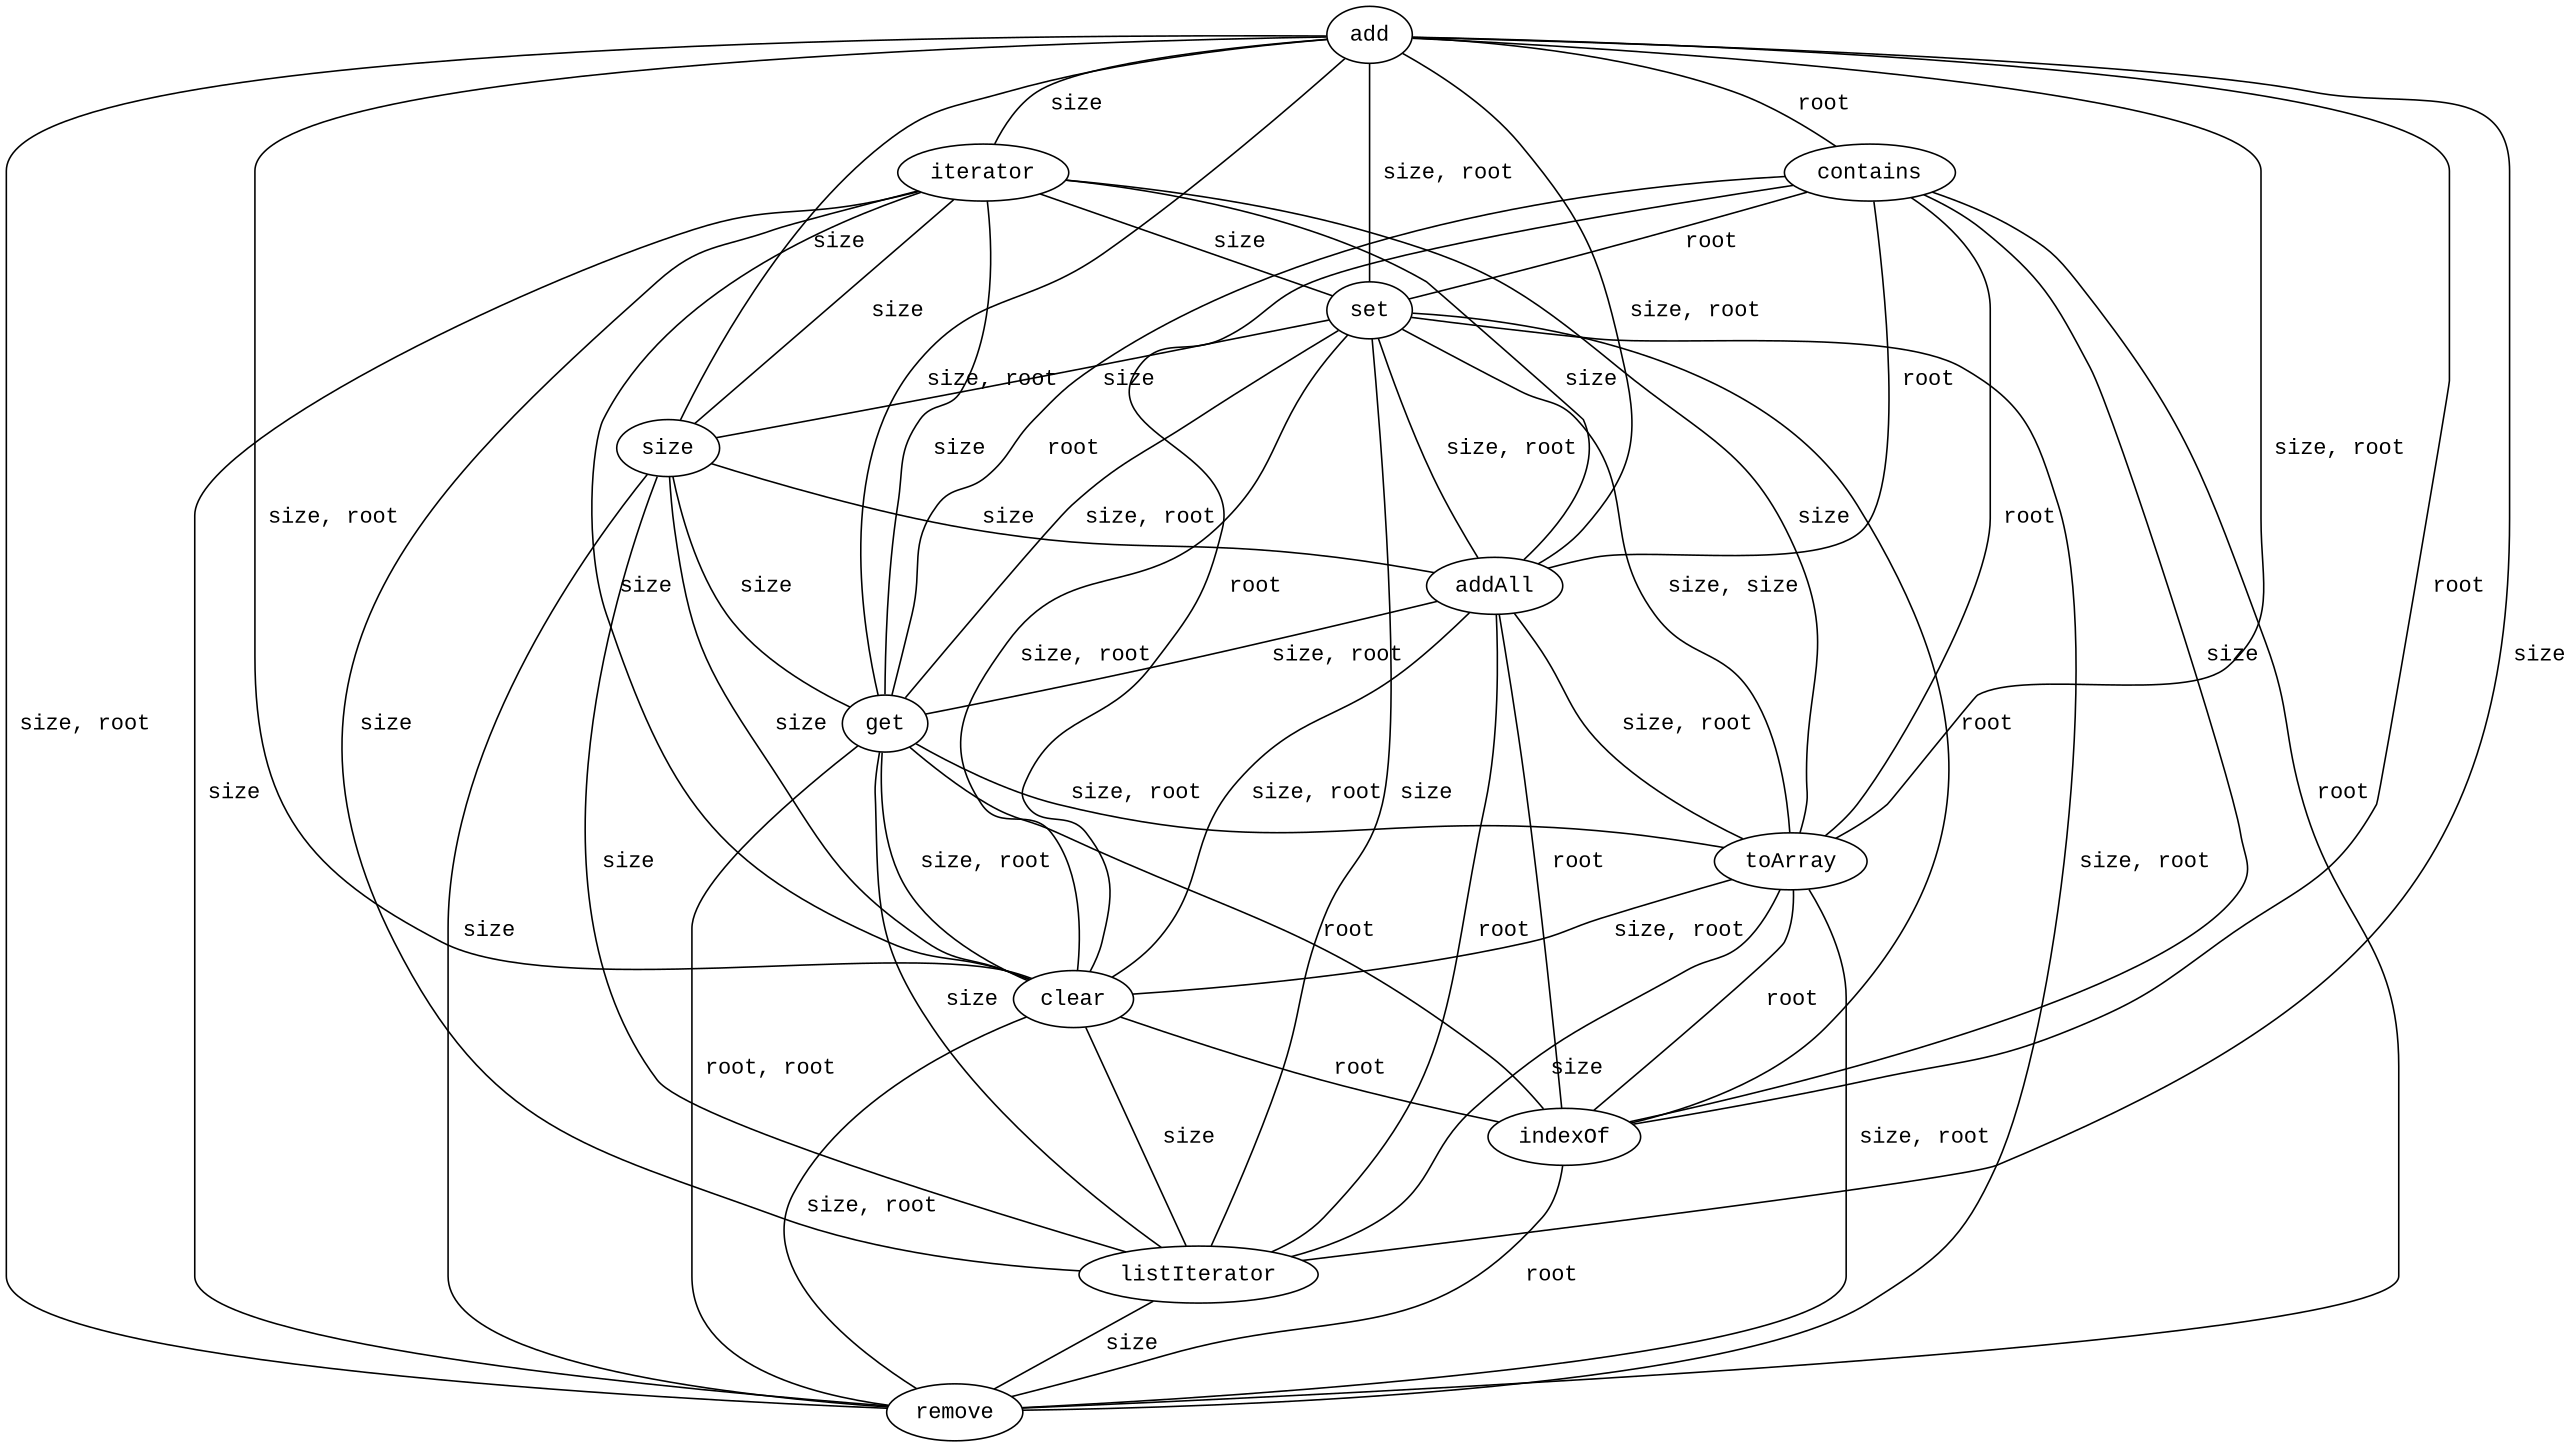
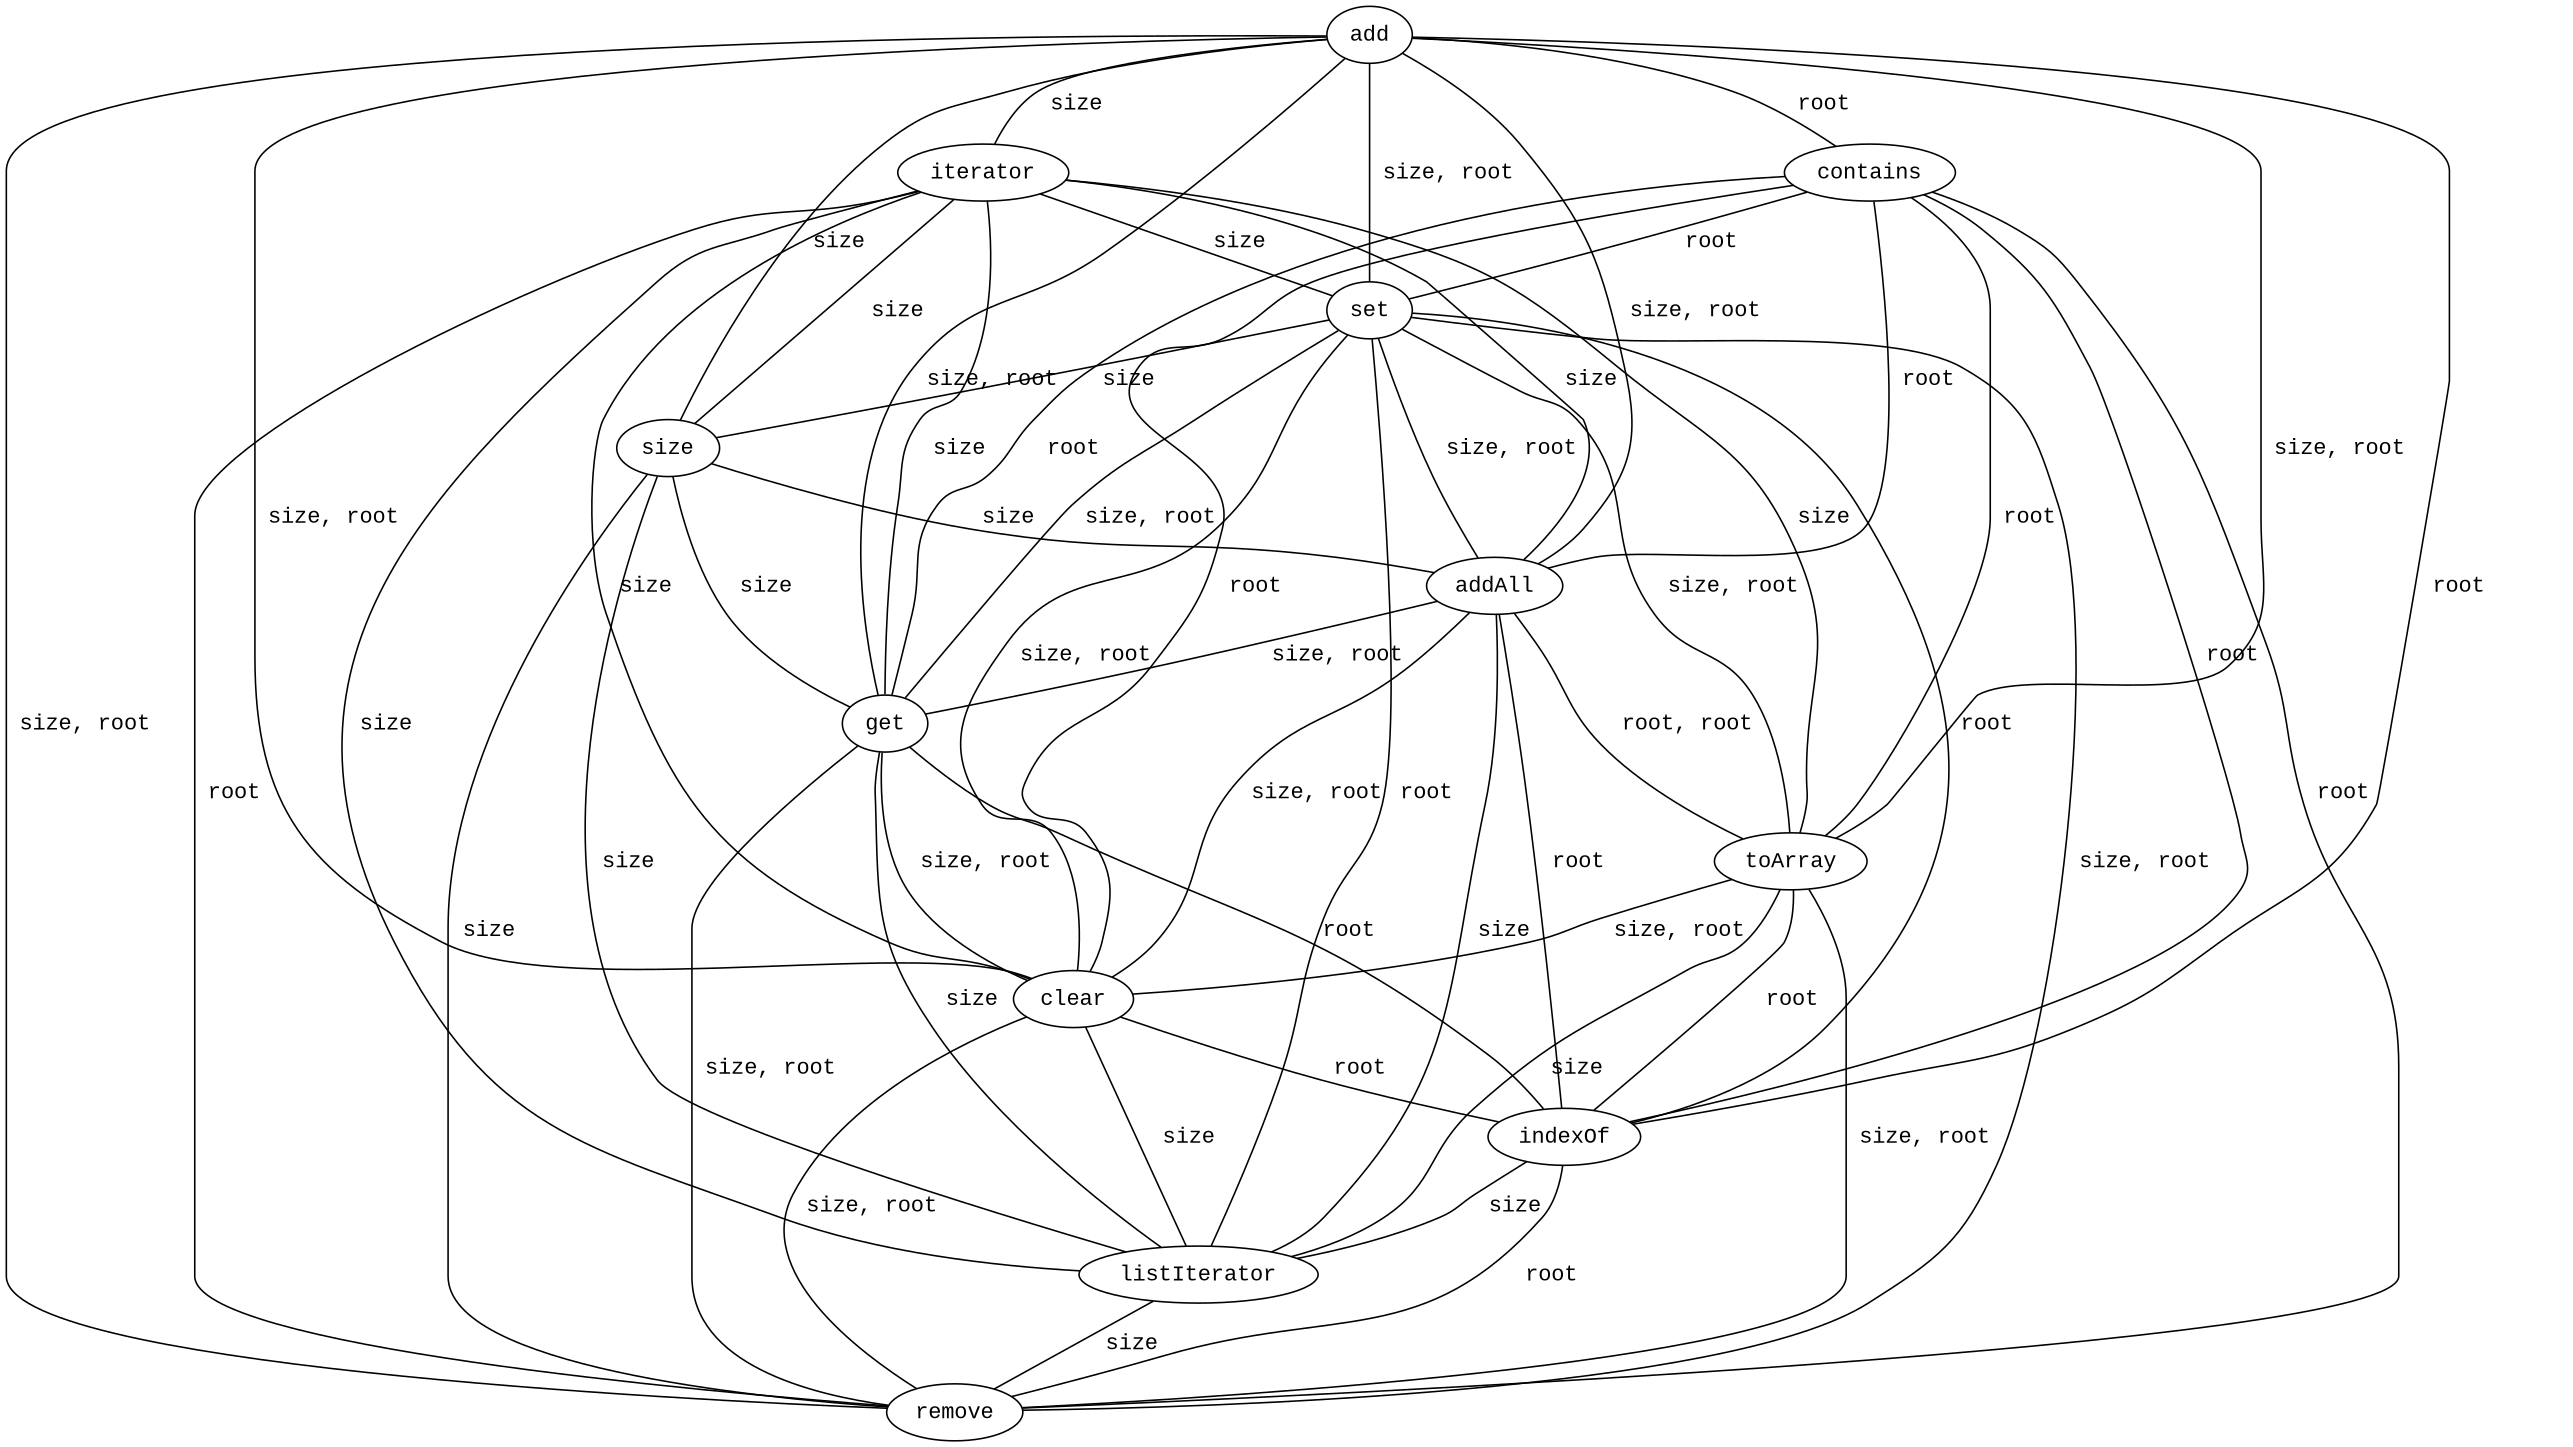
(2506, 571) -> (1419, 1226)
(1727, 586) -> (1727, 586)
(2226, 655) -> (2226, 655)
(1681, 724) -> (1681, 724)
(780, 781) -> none
(228, 792) -> (228, 792)
(1420, 792) -> (1420, 792)
(1313, 832) -> none
(1498, 930) -> (1498, 930)
(764, 1068) -> (764, 1068)
